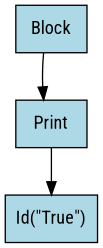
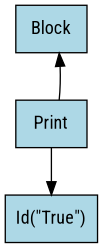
(43, 70) -> (60, 83)
